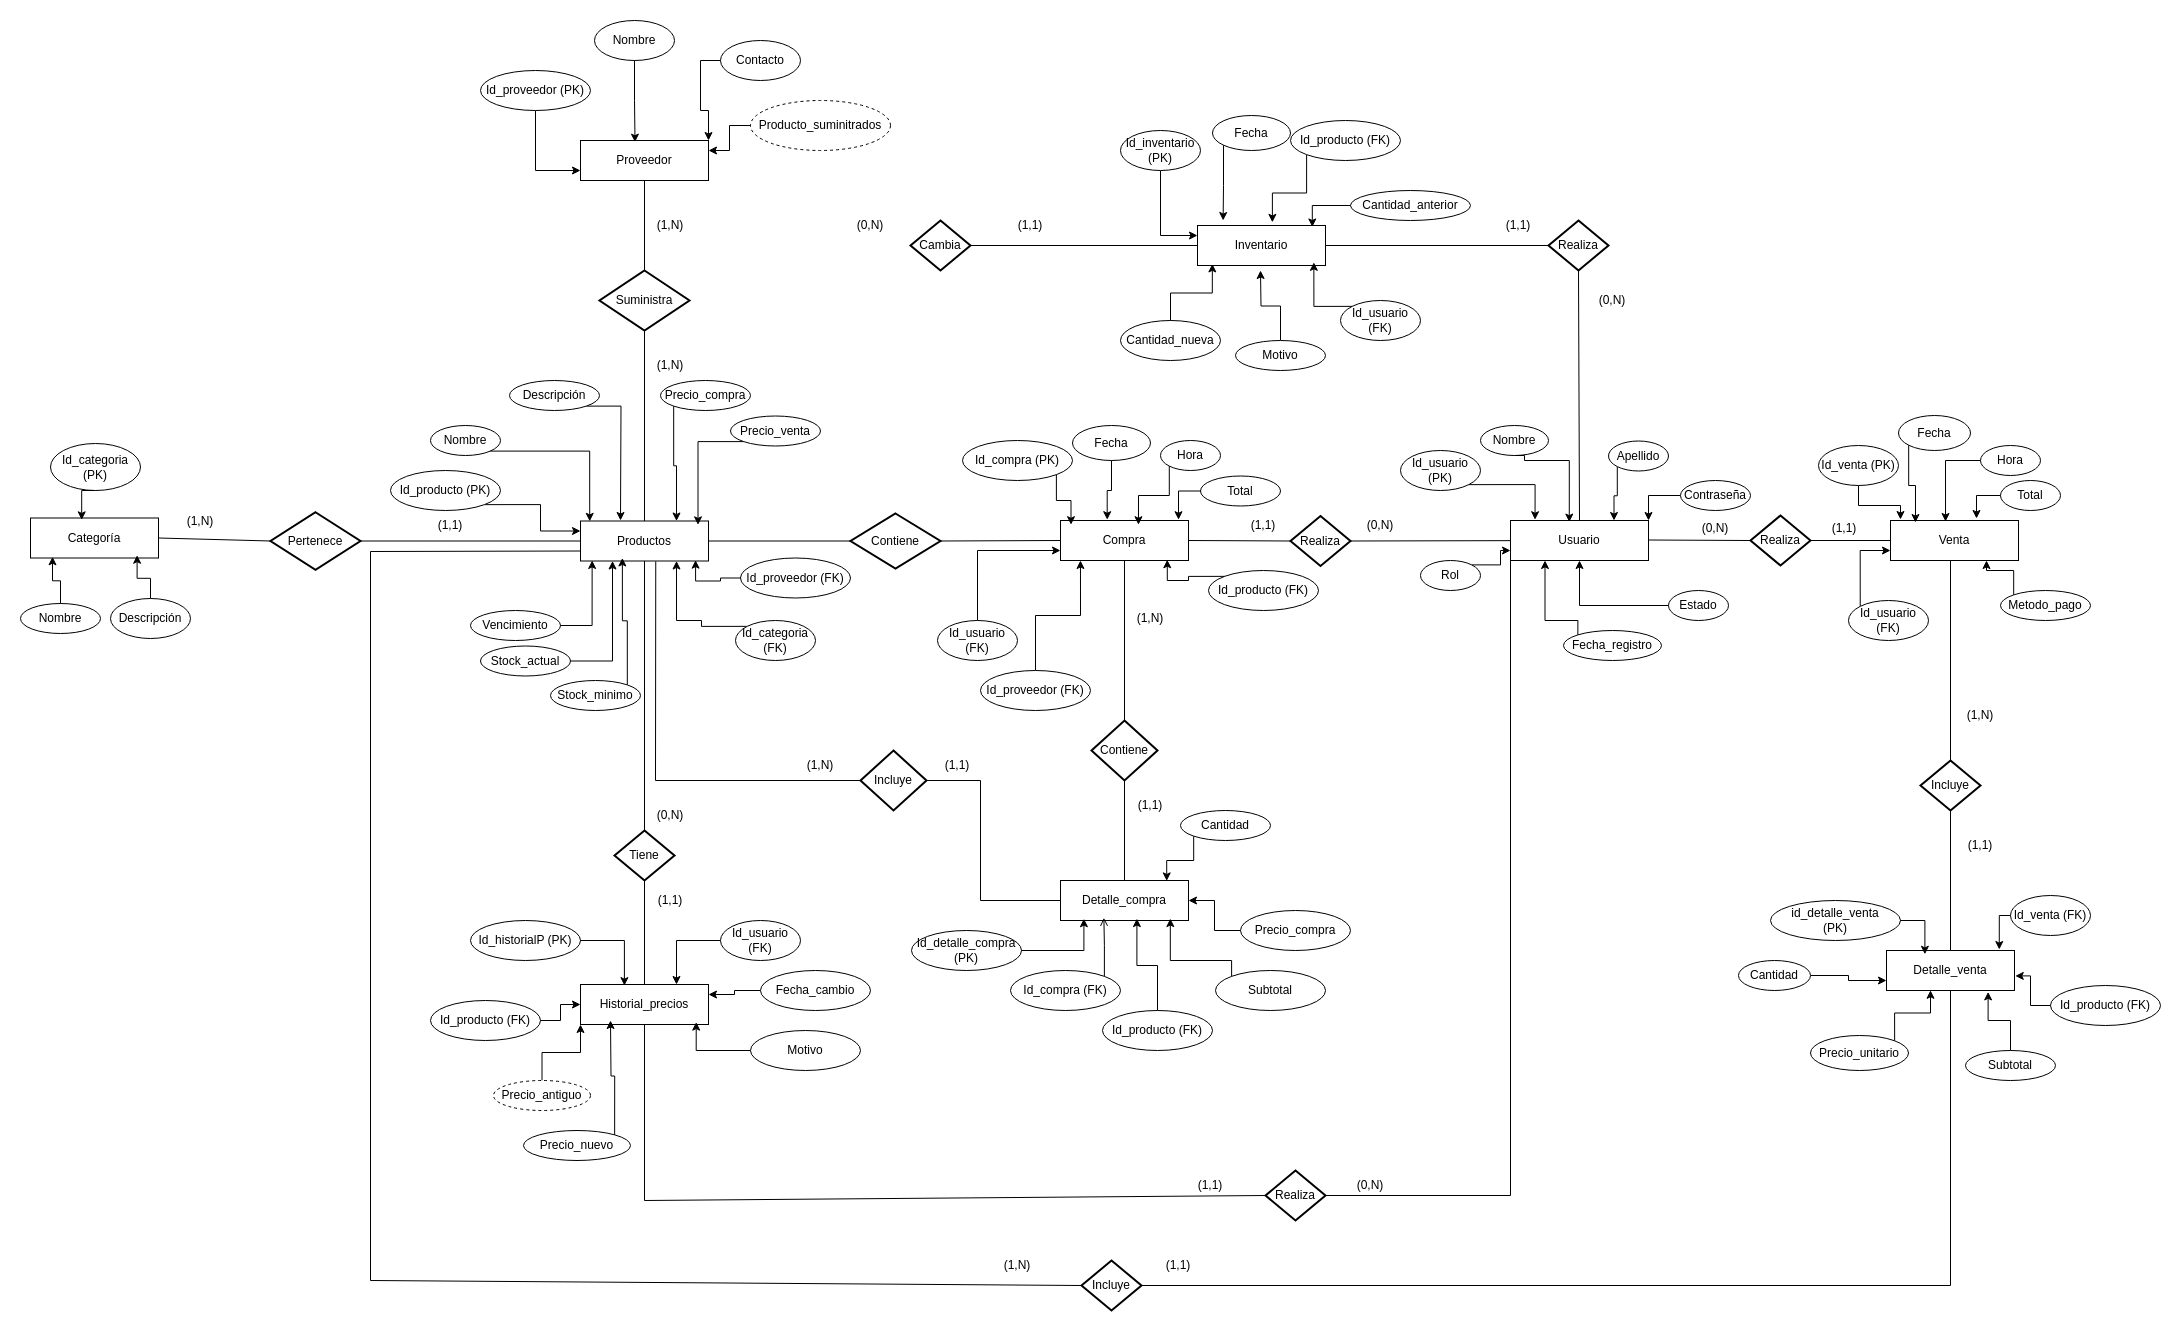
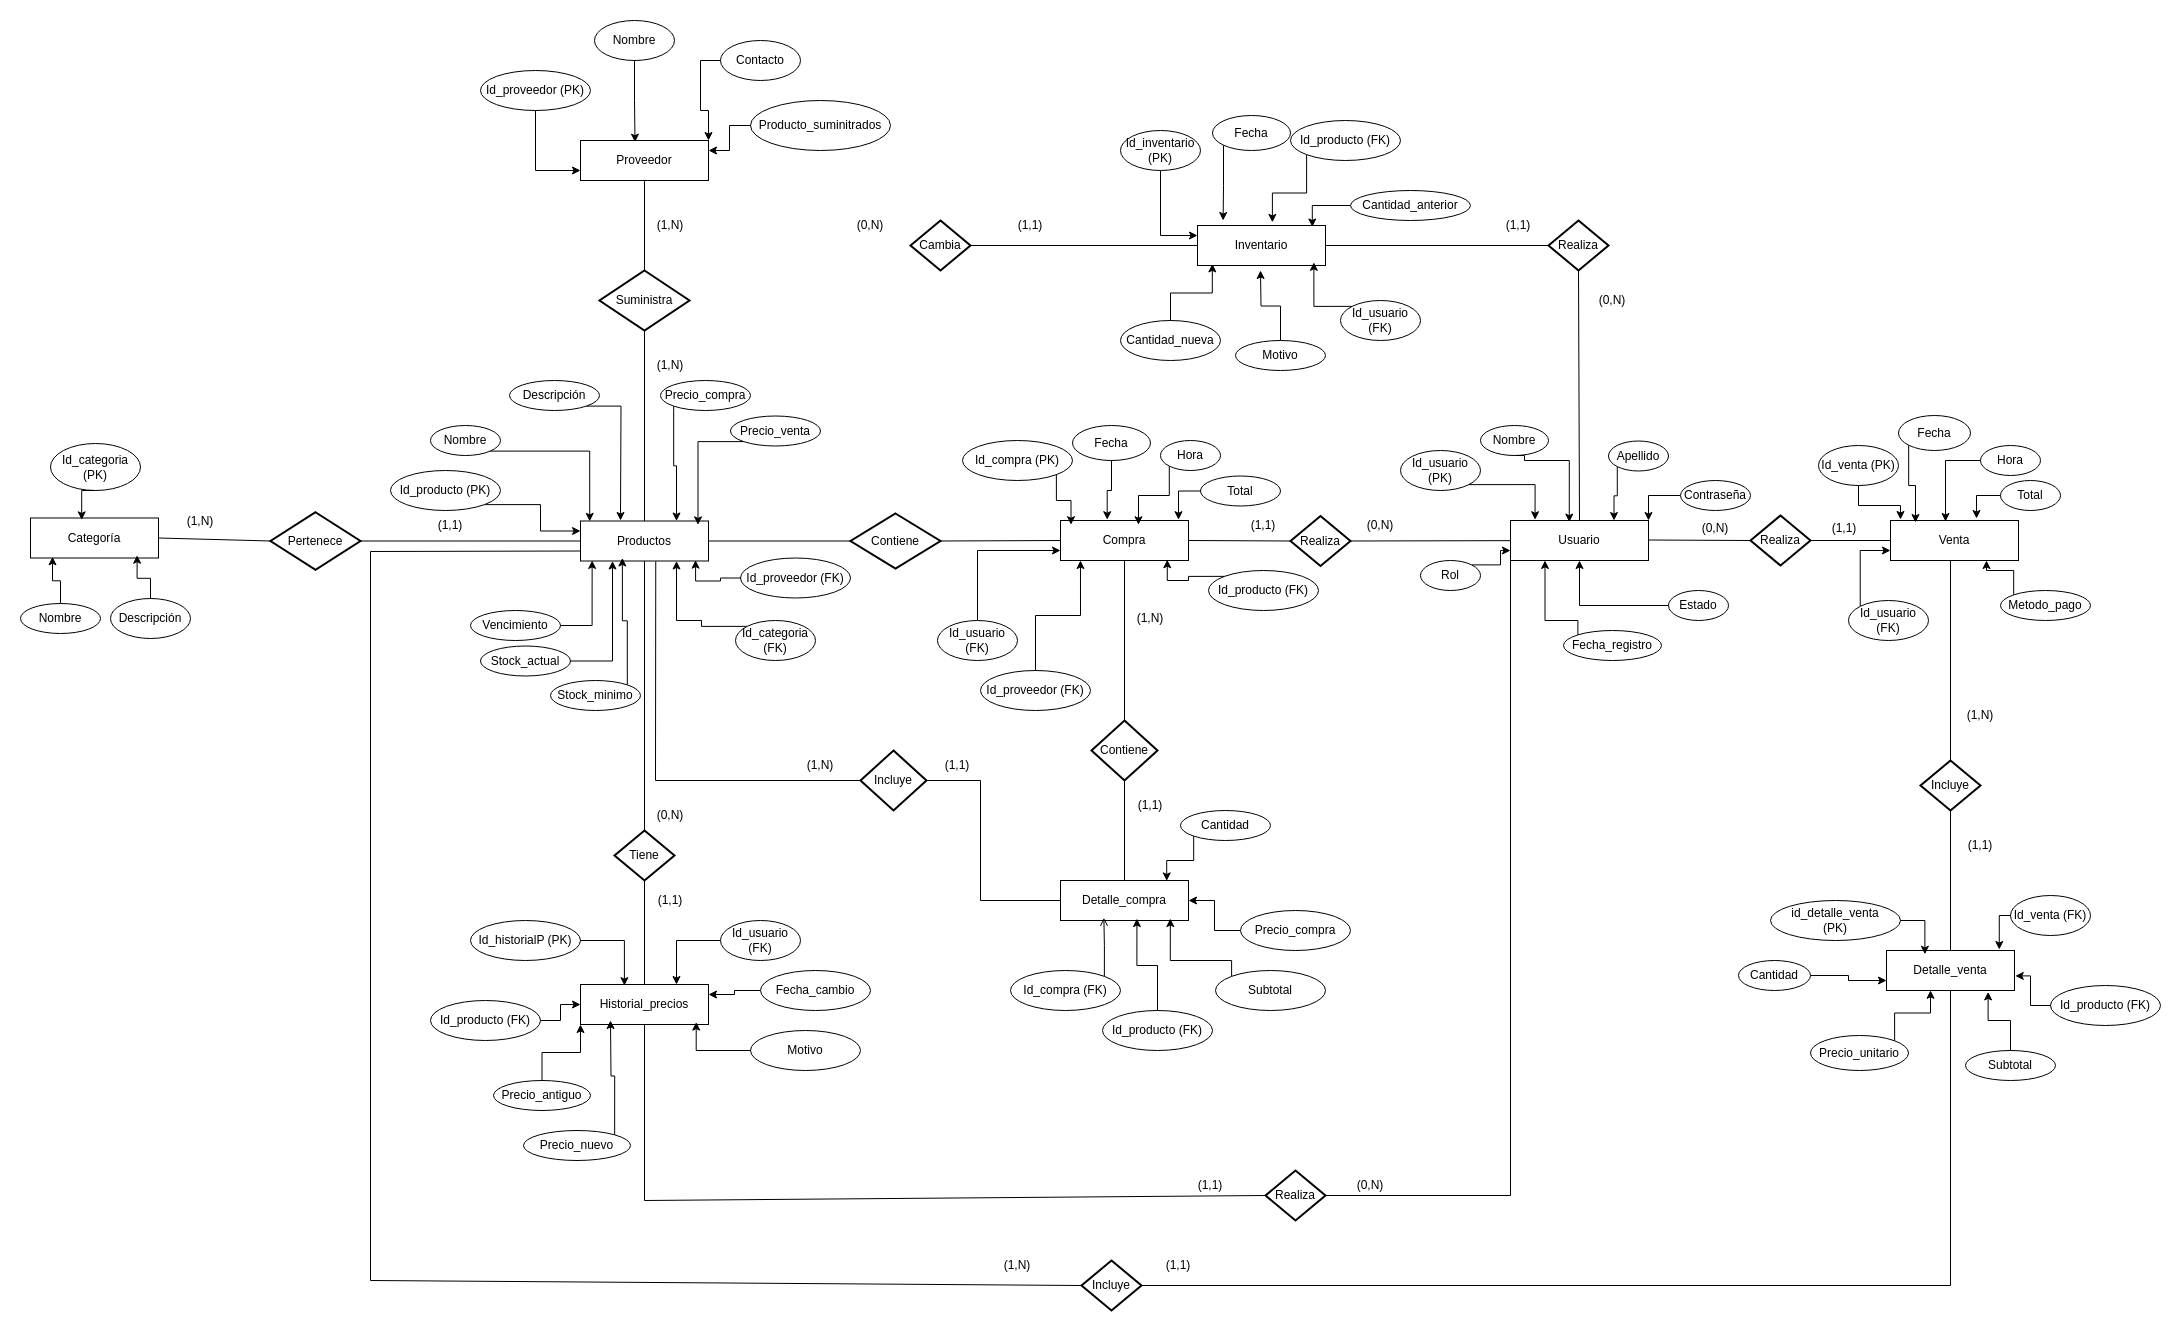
(821, 126) -> (821, 126)
(967, 951) -> none
(1065, 951) -> none
(542, 1096) -> (542, 1096)
